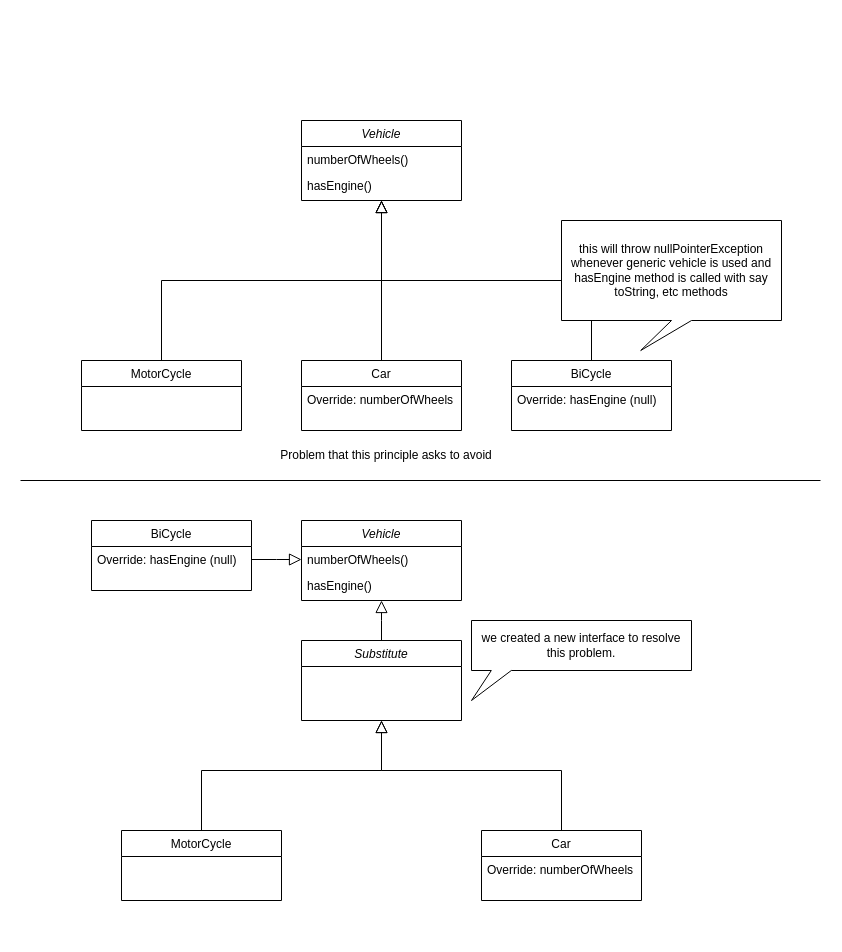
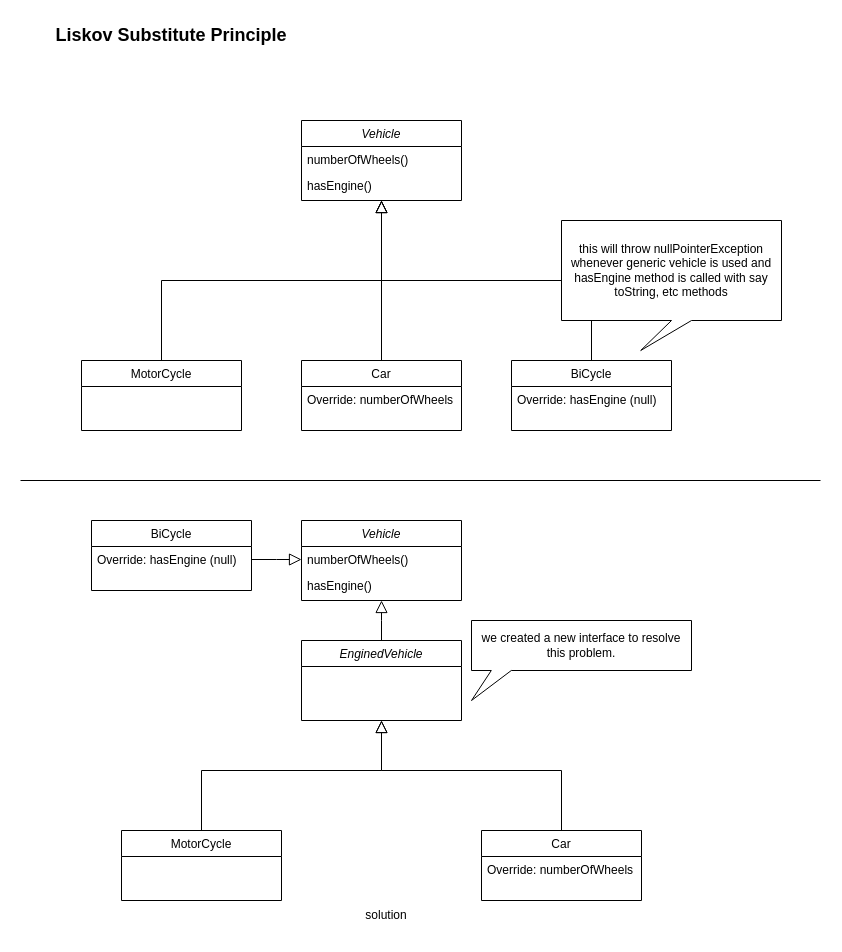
none -> (172, 36)
(387, 456) -> none
(381, 654) -> (381, 654)
none -> (387, 916)
